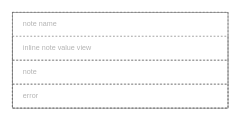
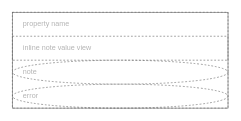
(58, 22) -> (74, 22)
(120, 72) -> (120, 72)
(120, 96) -> (120, 96)
